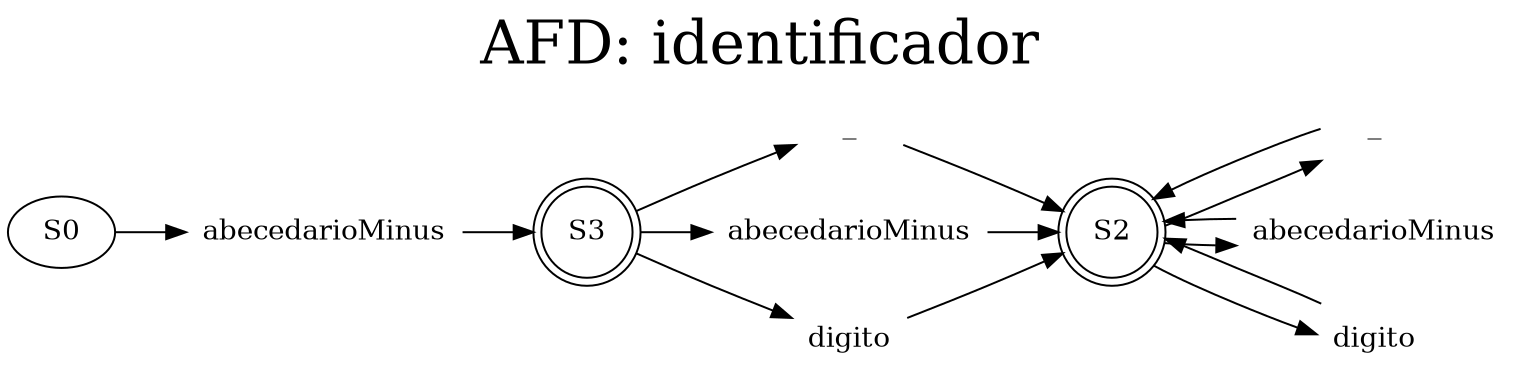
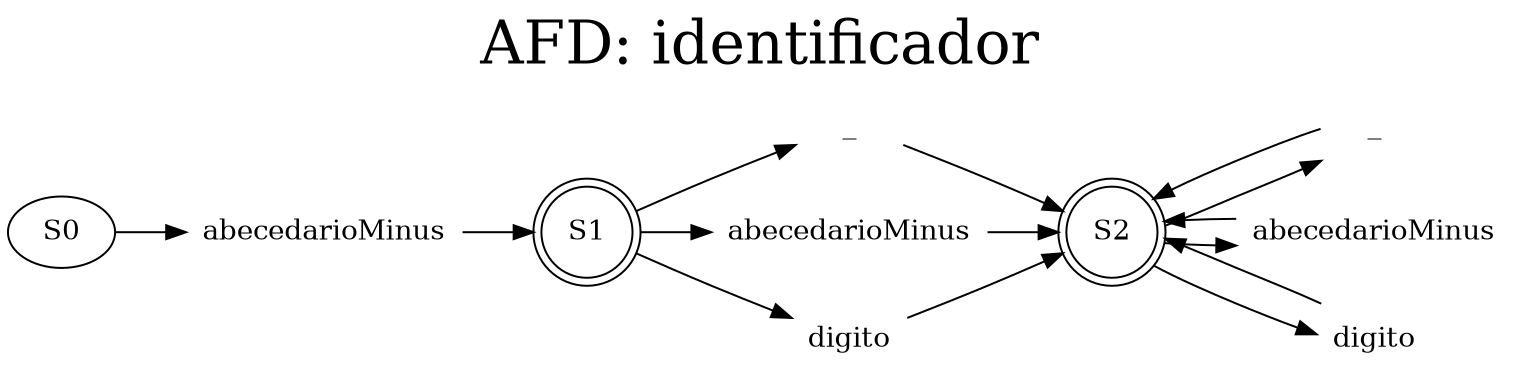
(587, 232) -> (587, 232)
